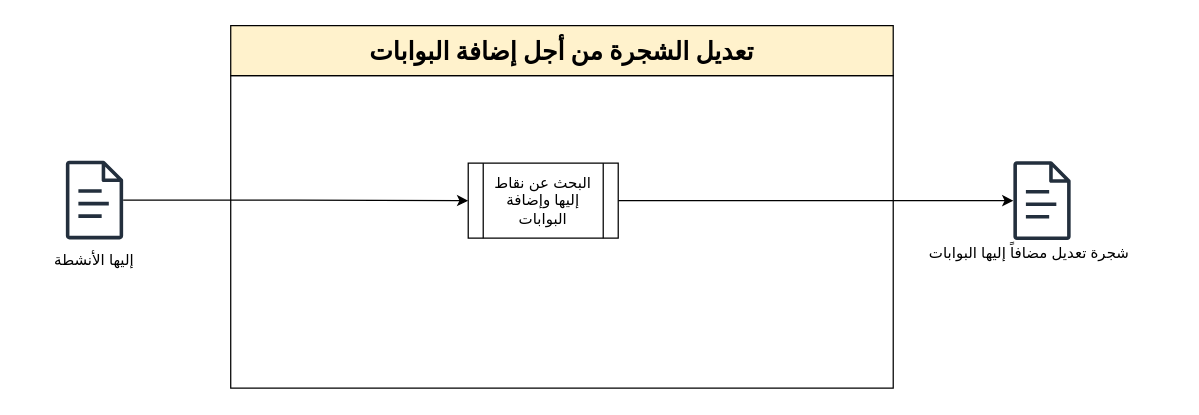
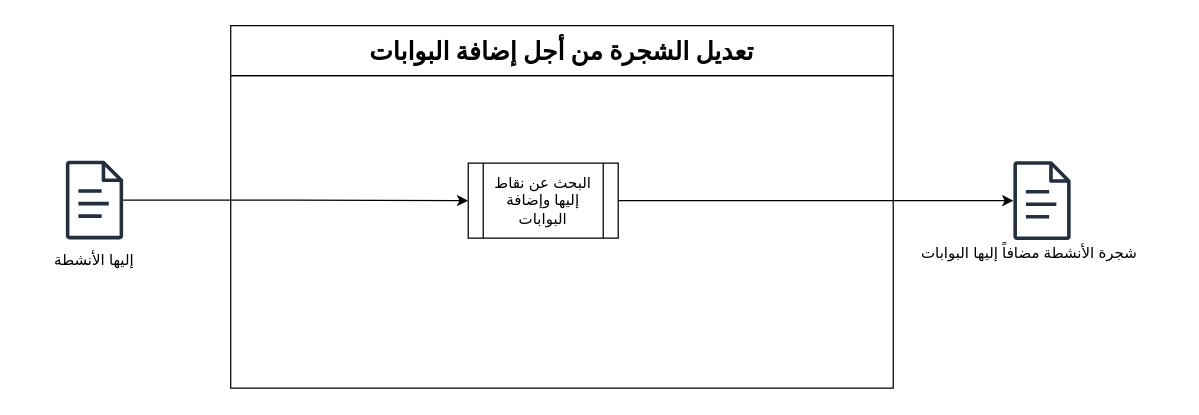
(562, 51) -> (562, 51)
(1029, 253) -> (1029, 253)
